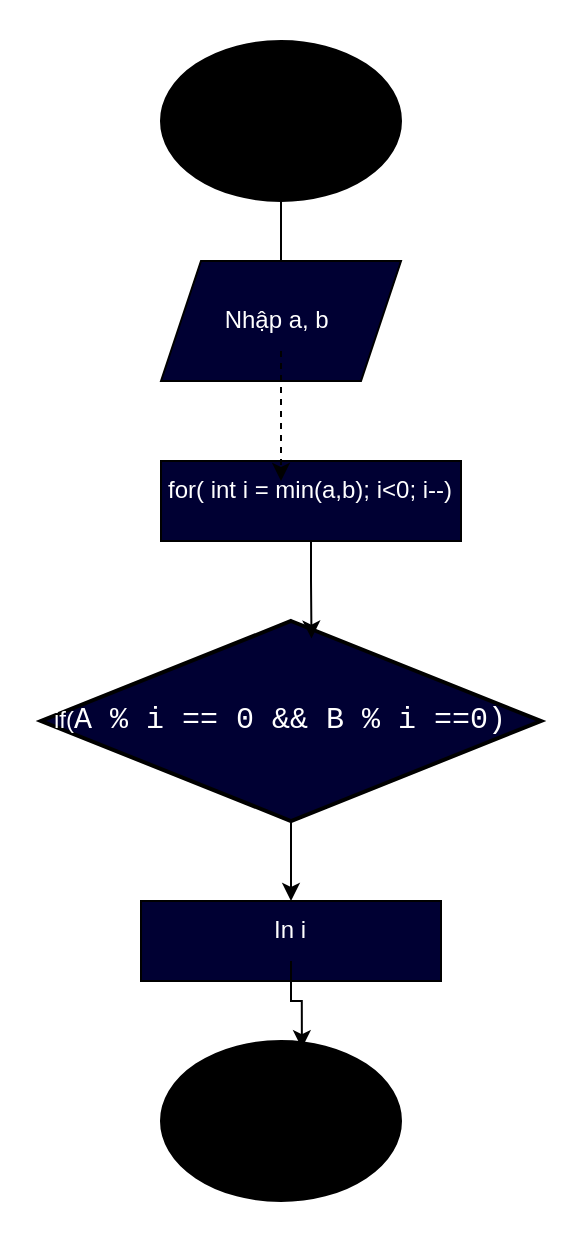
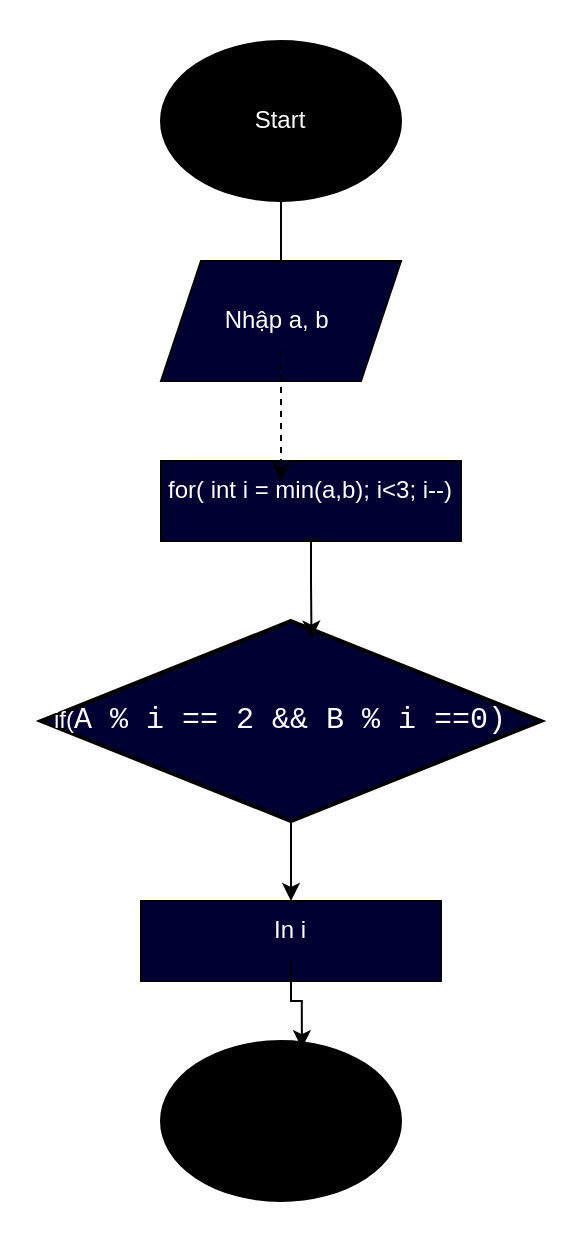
none -> (281, 121)
(311, 491) -> (311, 491)
(281, 721) -> (281, 721)
